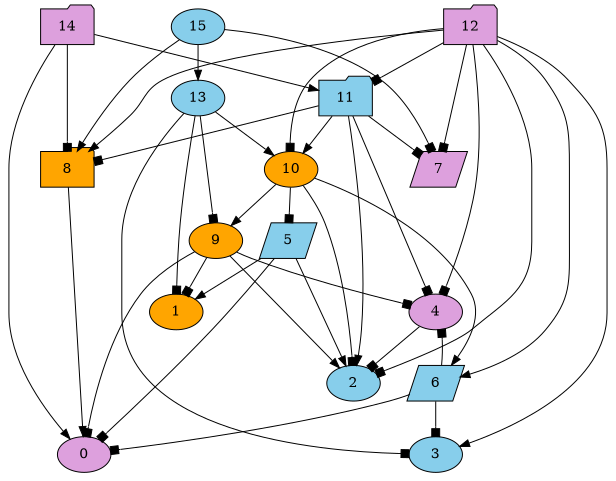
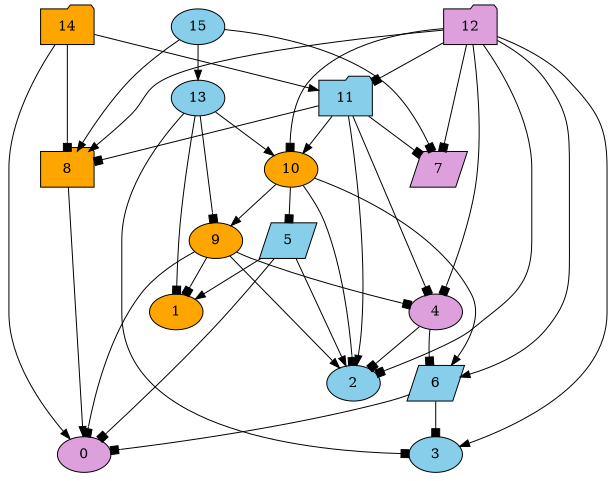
(67, 27) -> (67, 27)
(442, 353) -> (429, 342)
